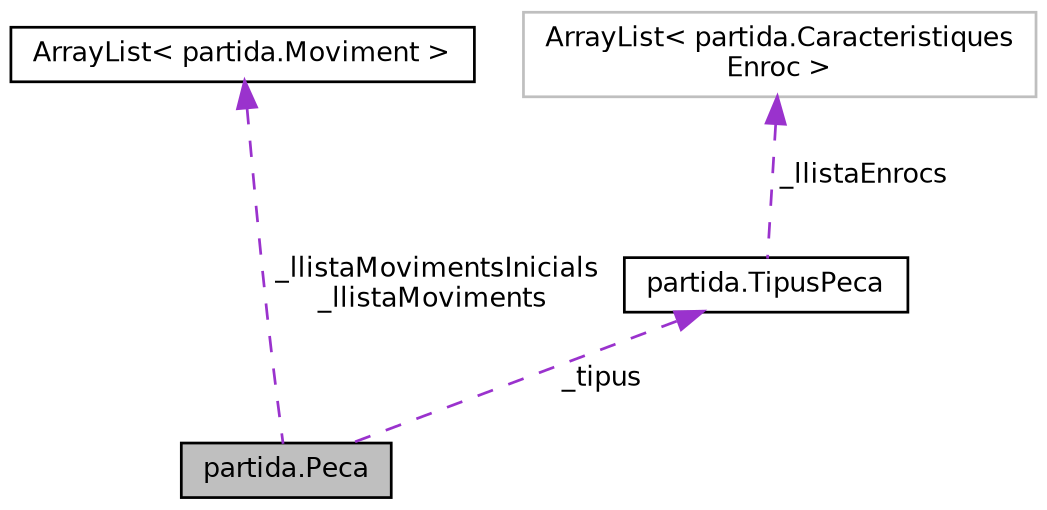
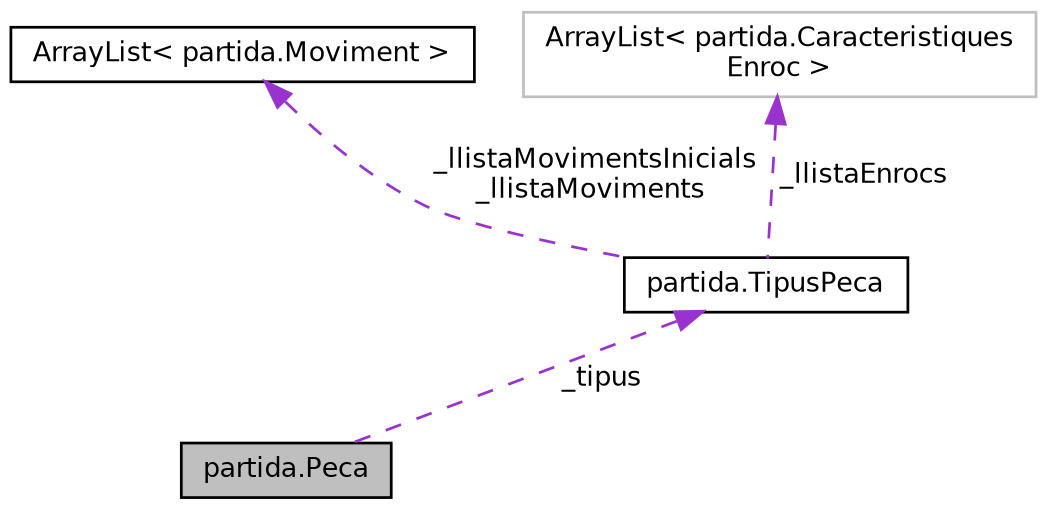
(263, 276) -> (444, 213)
